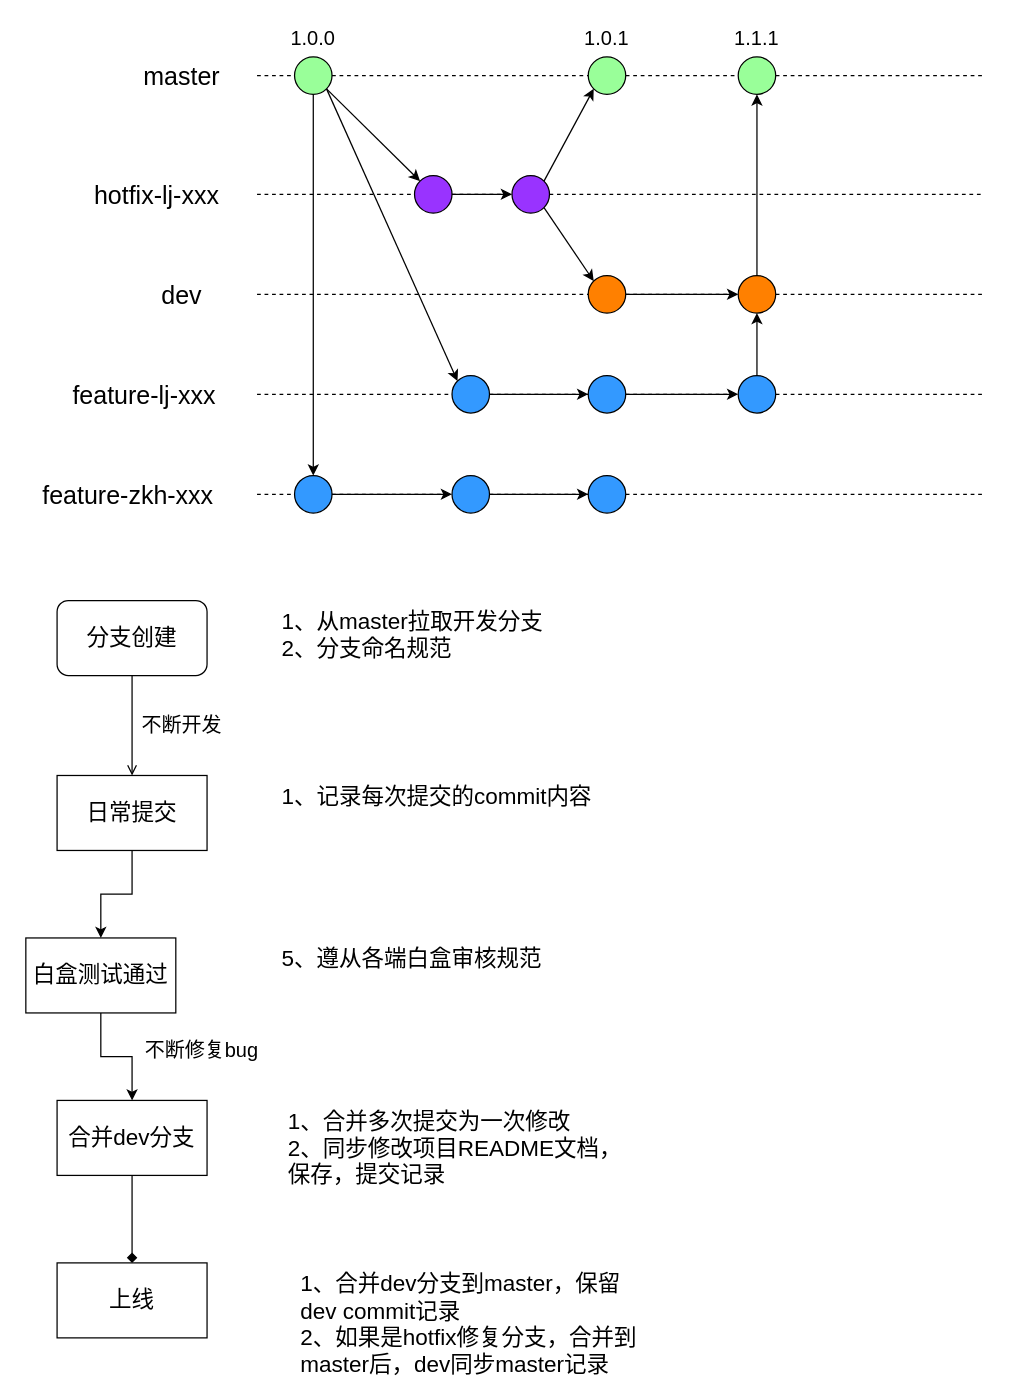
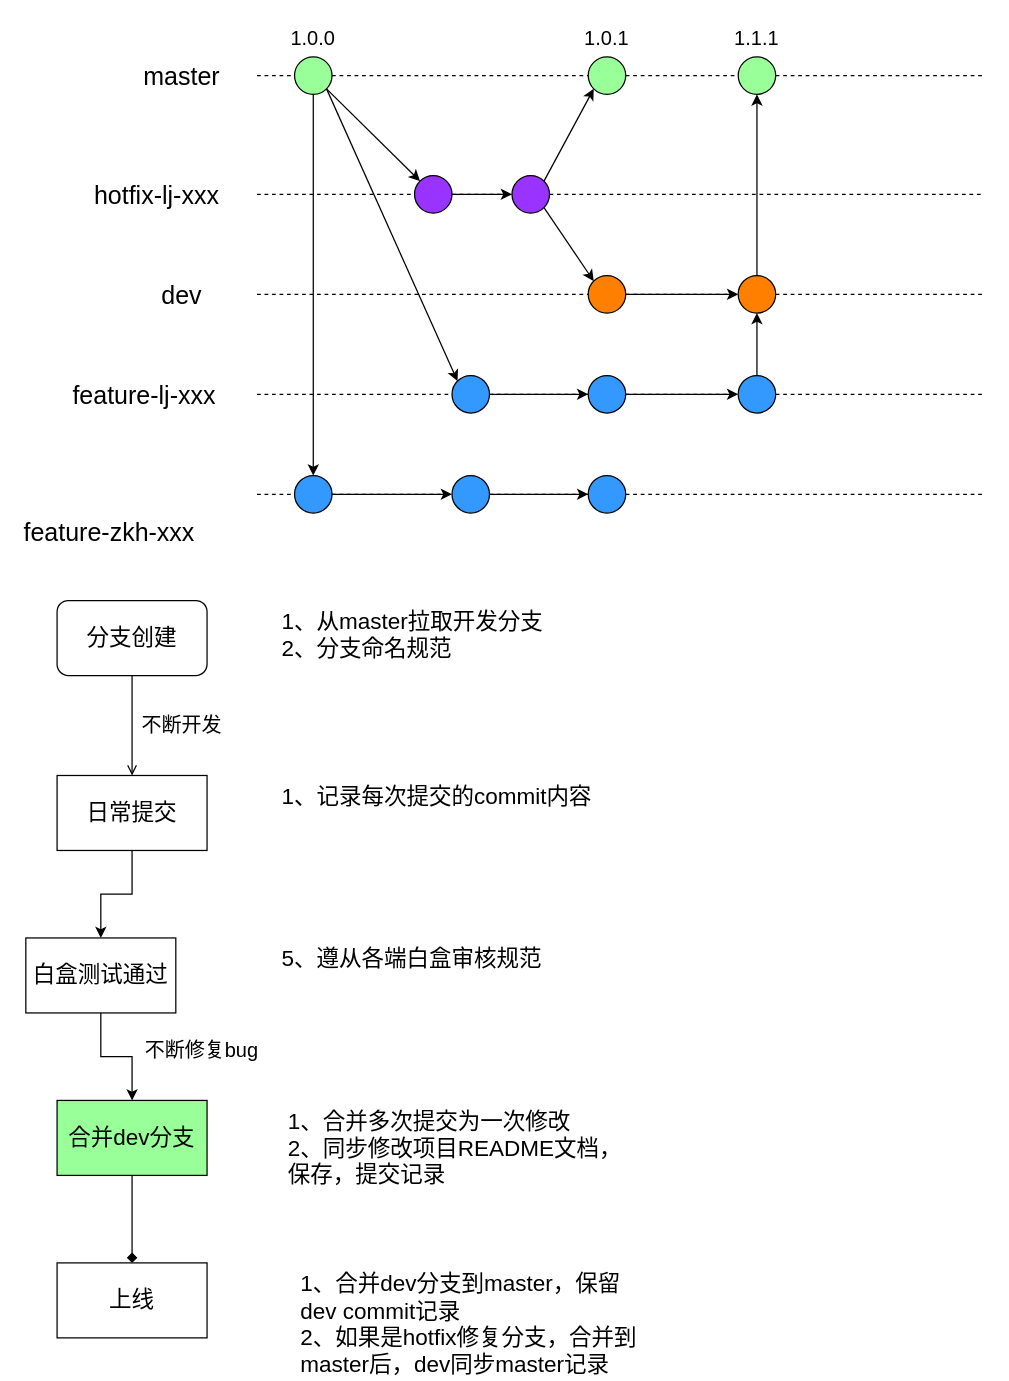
(128, 494) -> (109, 532)
(132, 1138) -> (132, 1138)
